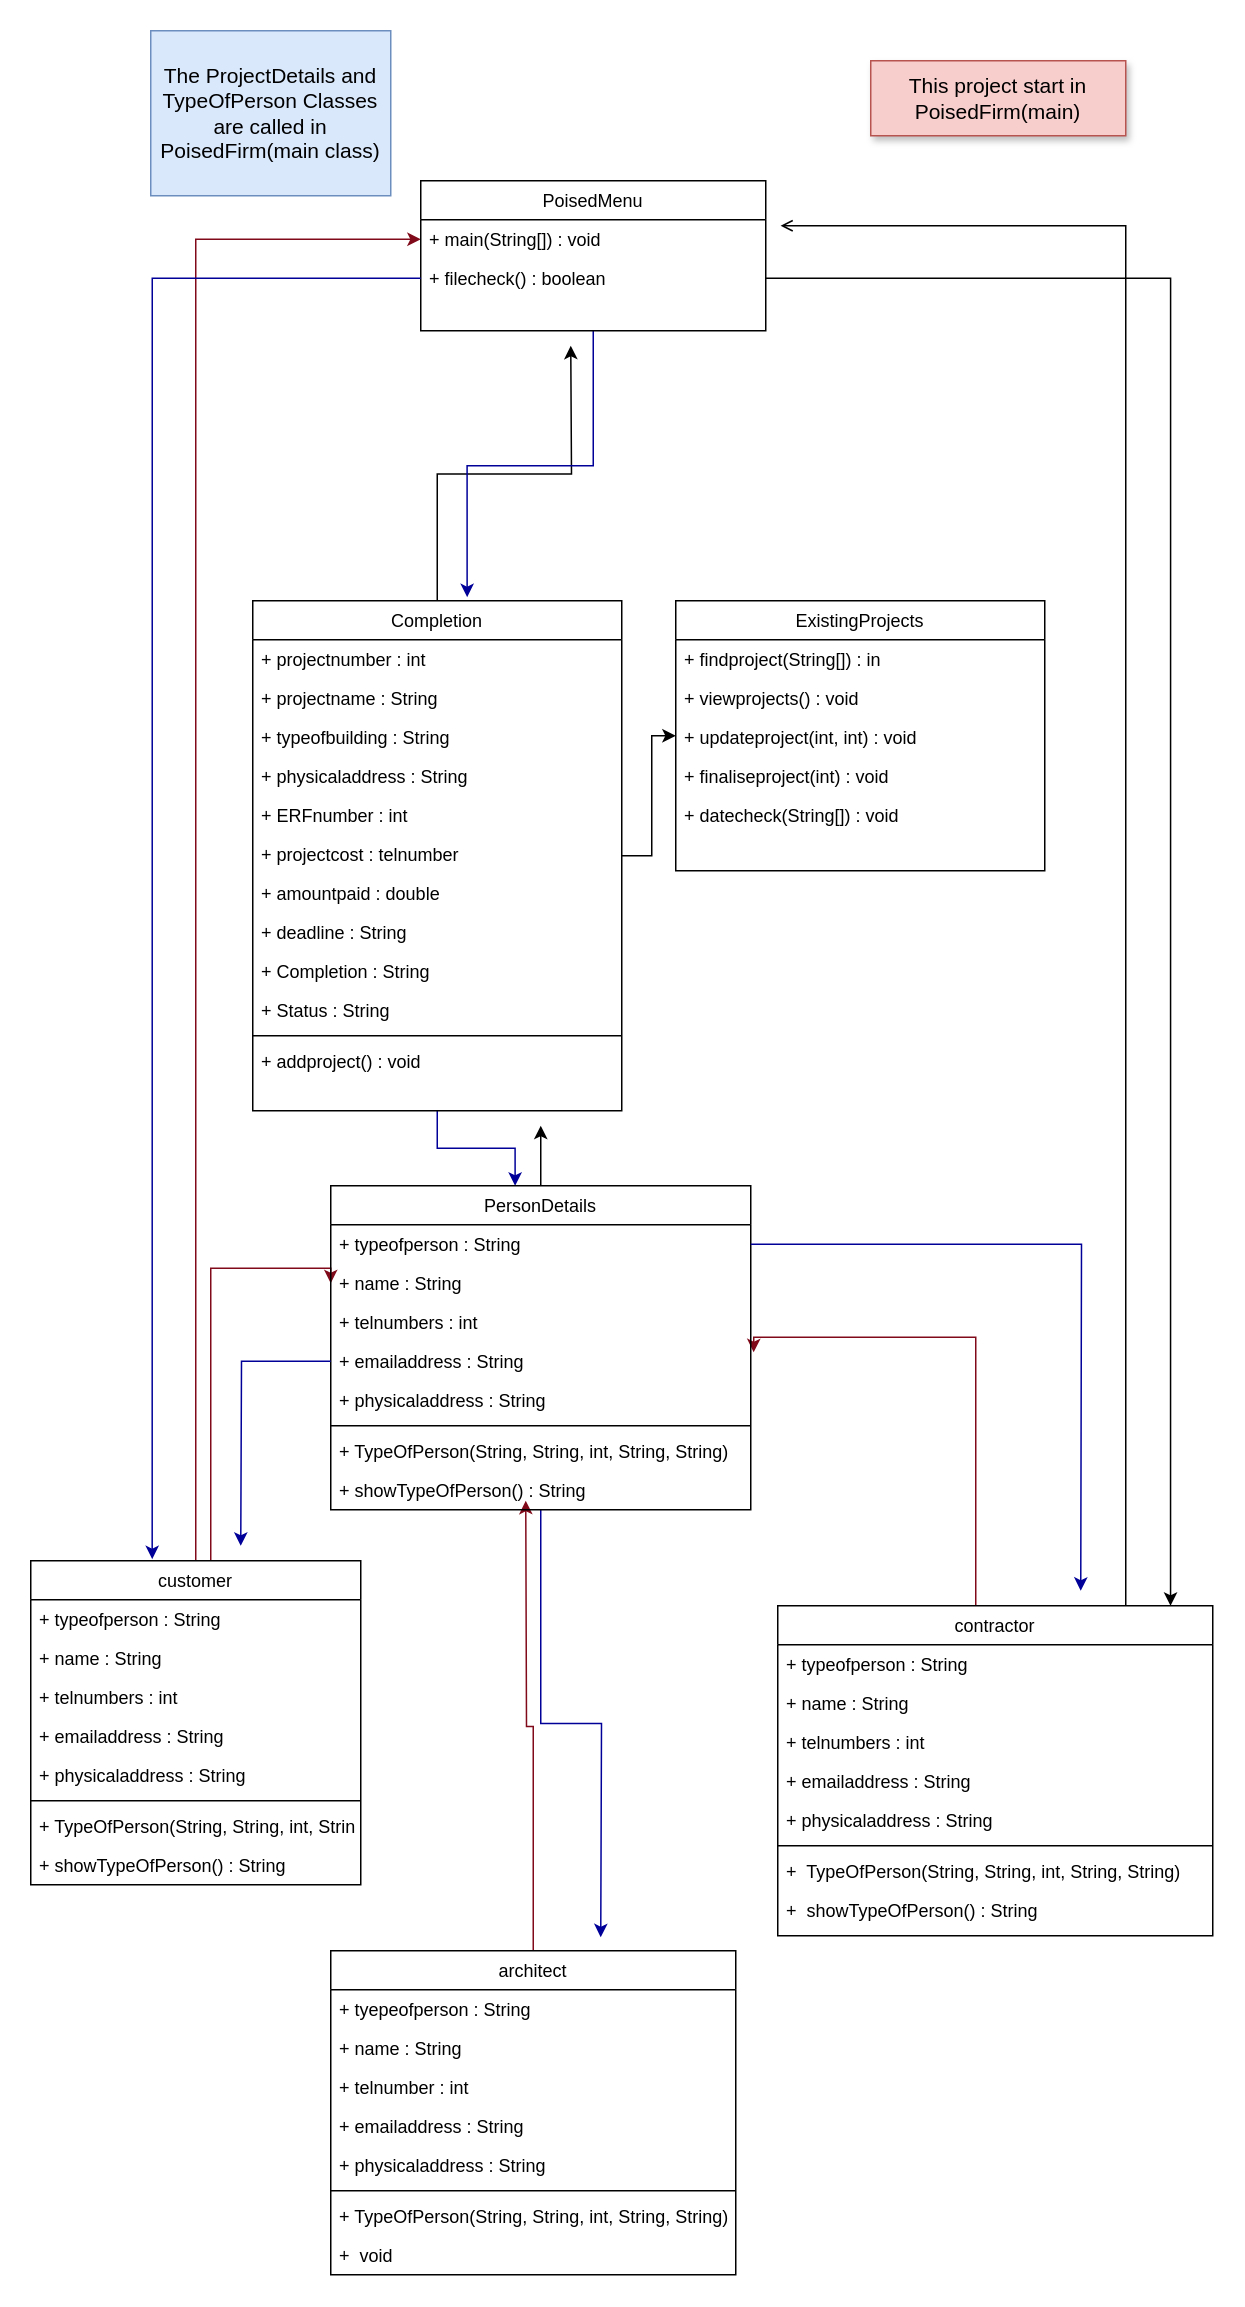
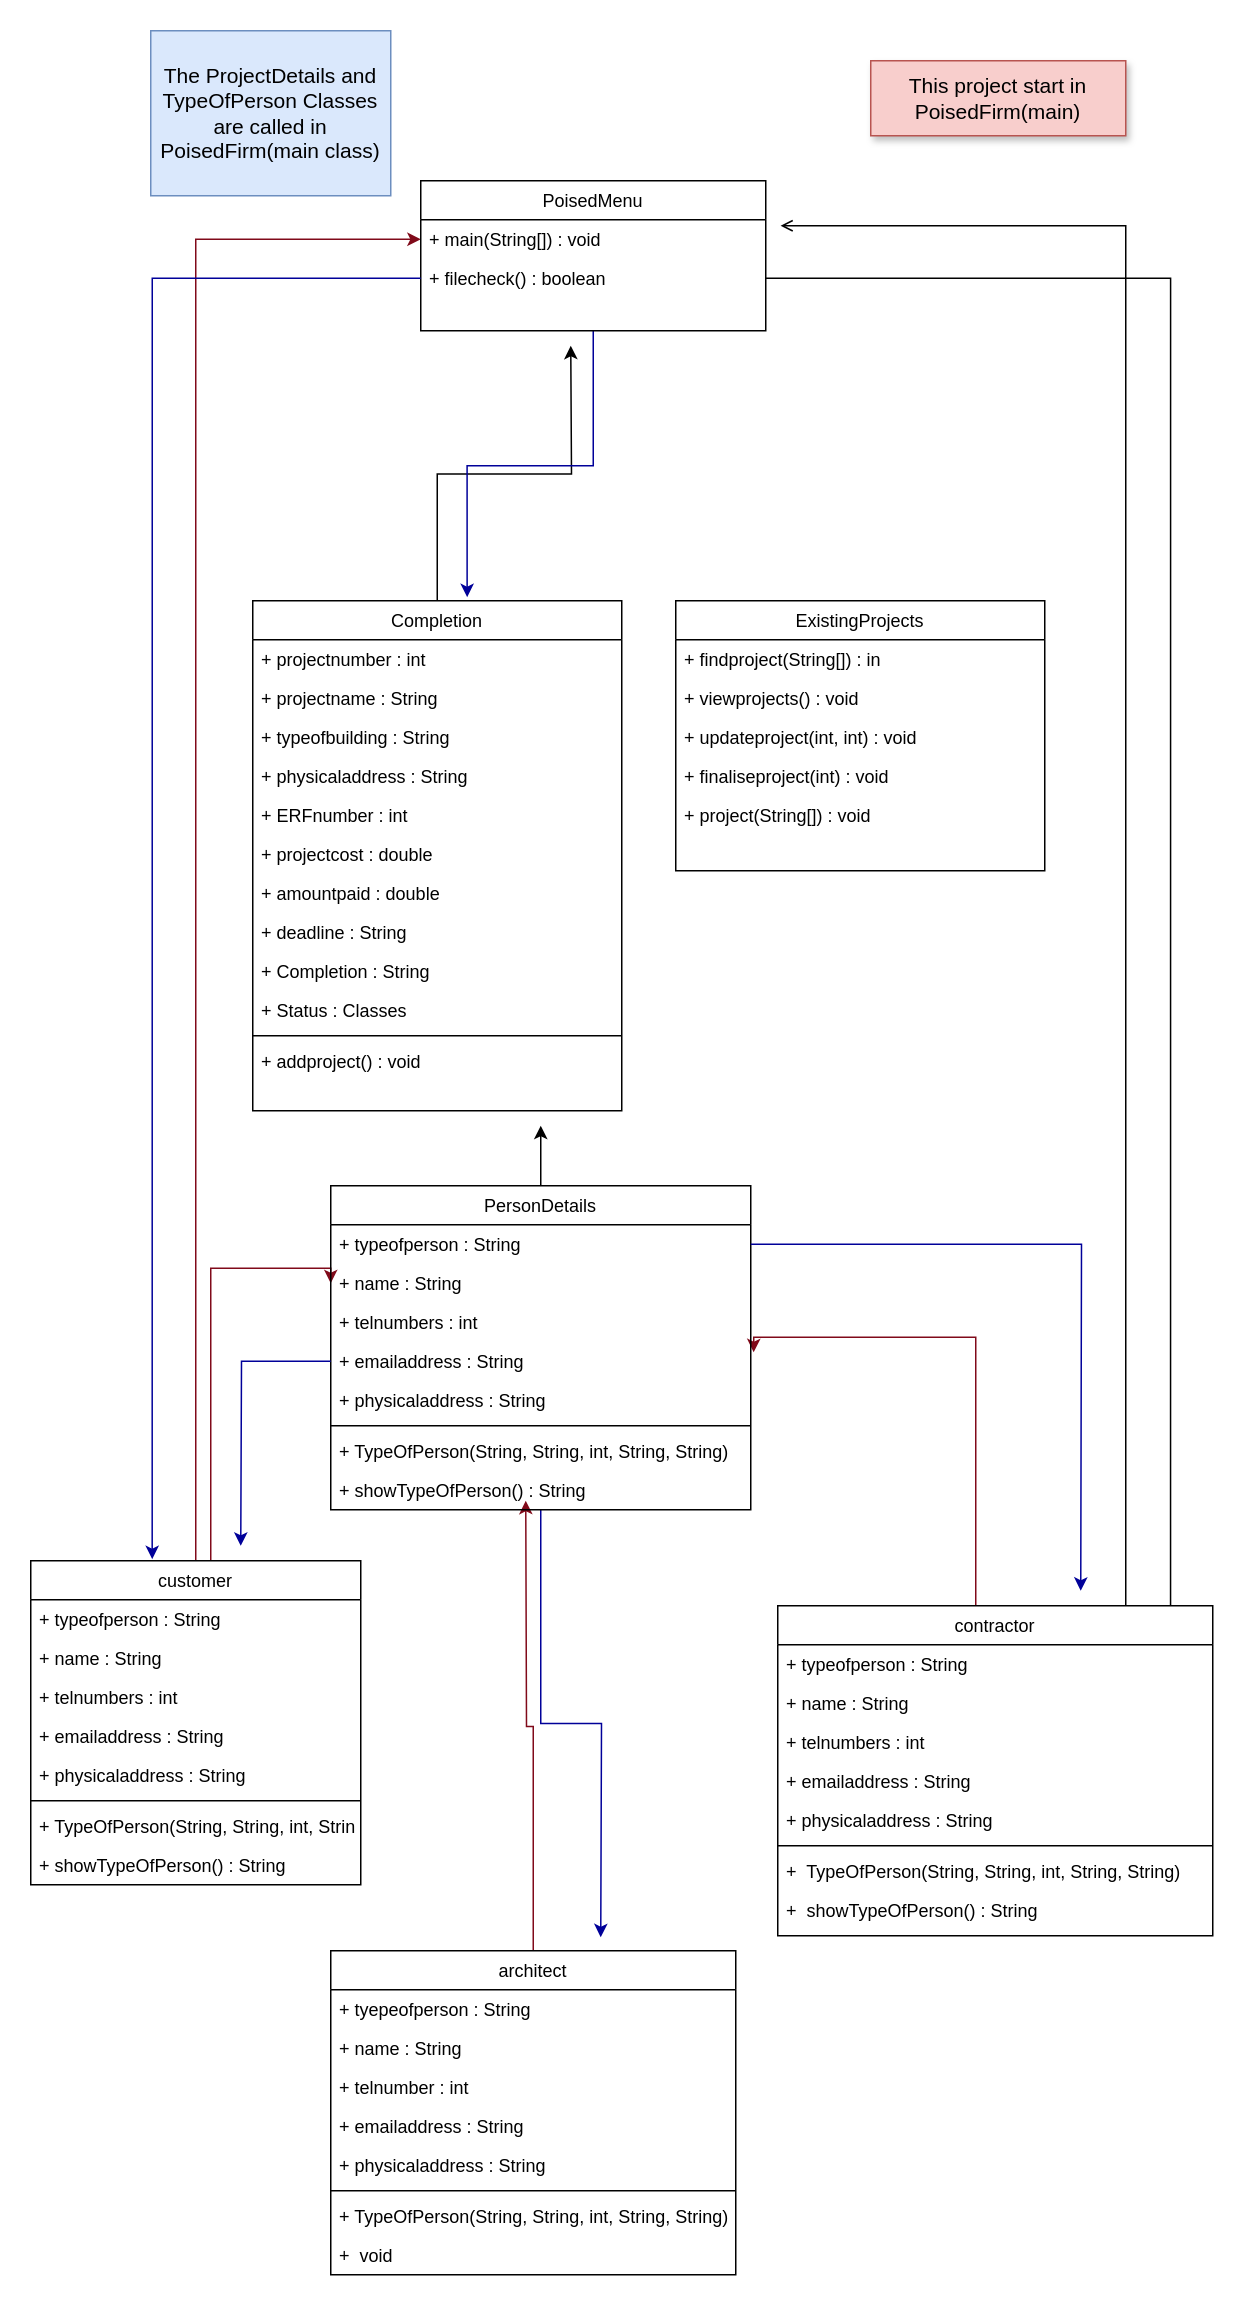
(652, 804) -> none
(811, 816) -> (801, 816)
(375, 855) -> (360, 855)
(335, 1011) -> (340, 1011)
(472, 1148) -> none
(1171, 1594) -> (1171, 1598)
